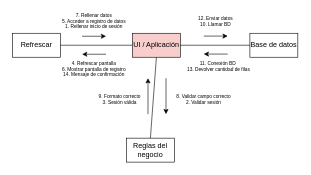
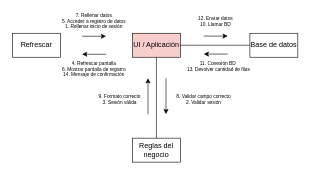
(96, 45) -> none
(150, 150) -> (156, 150)
